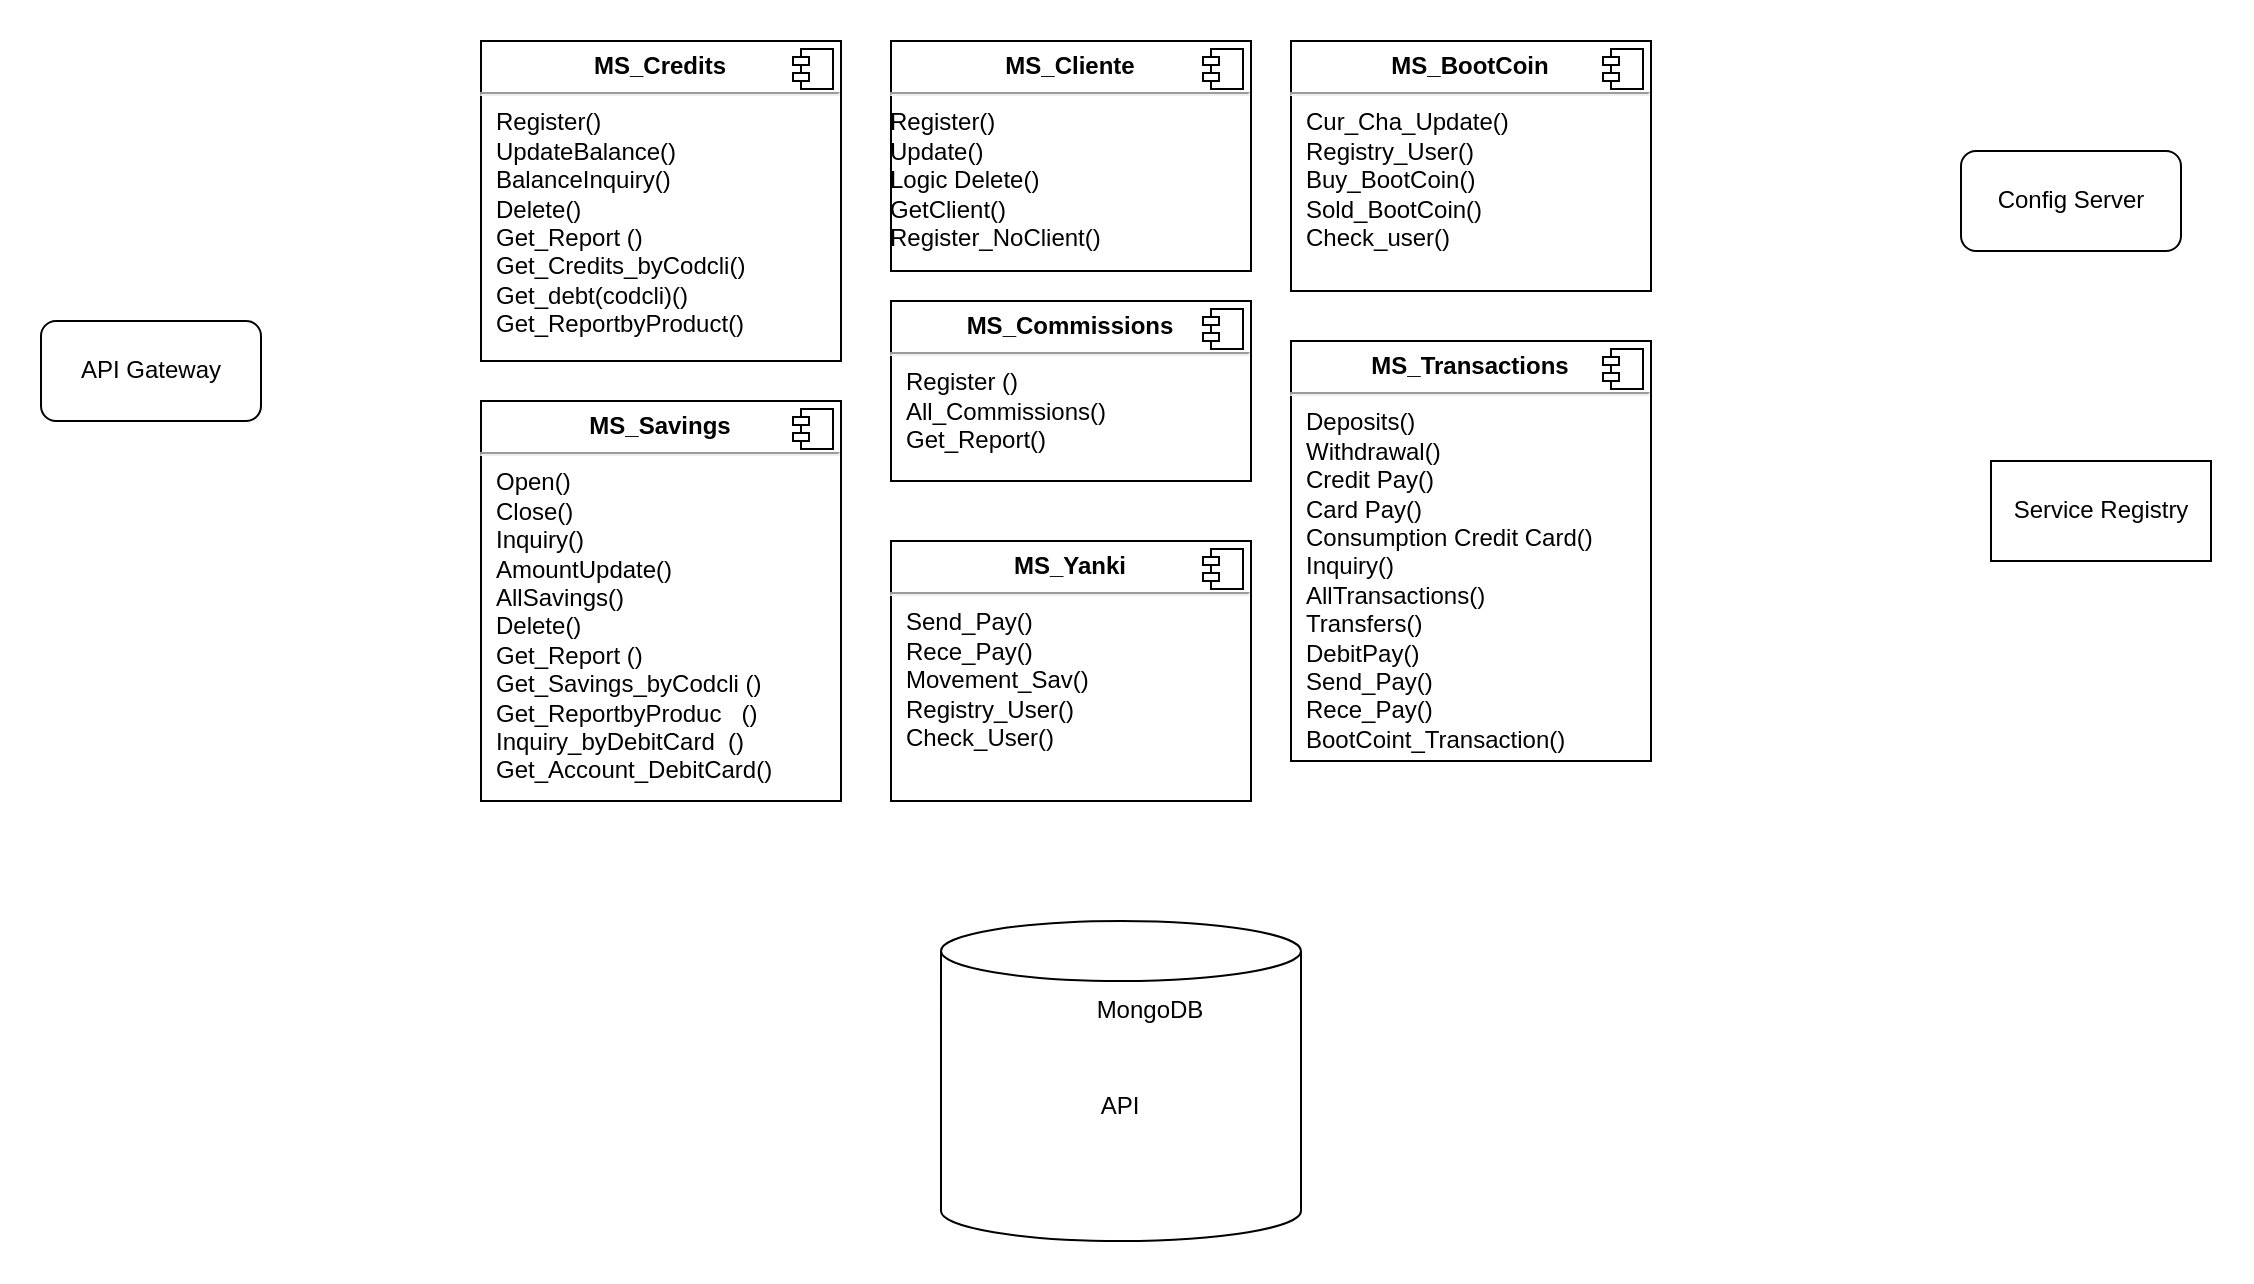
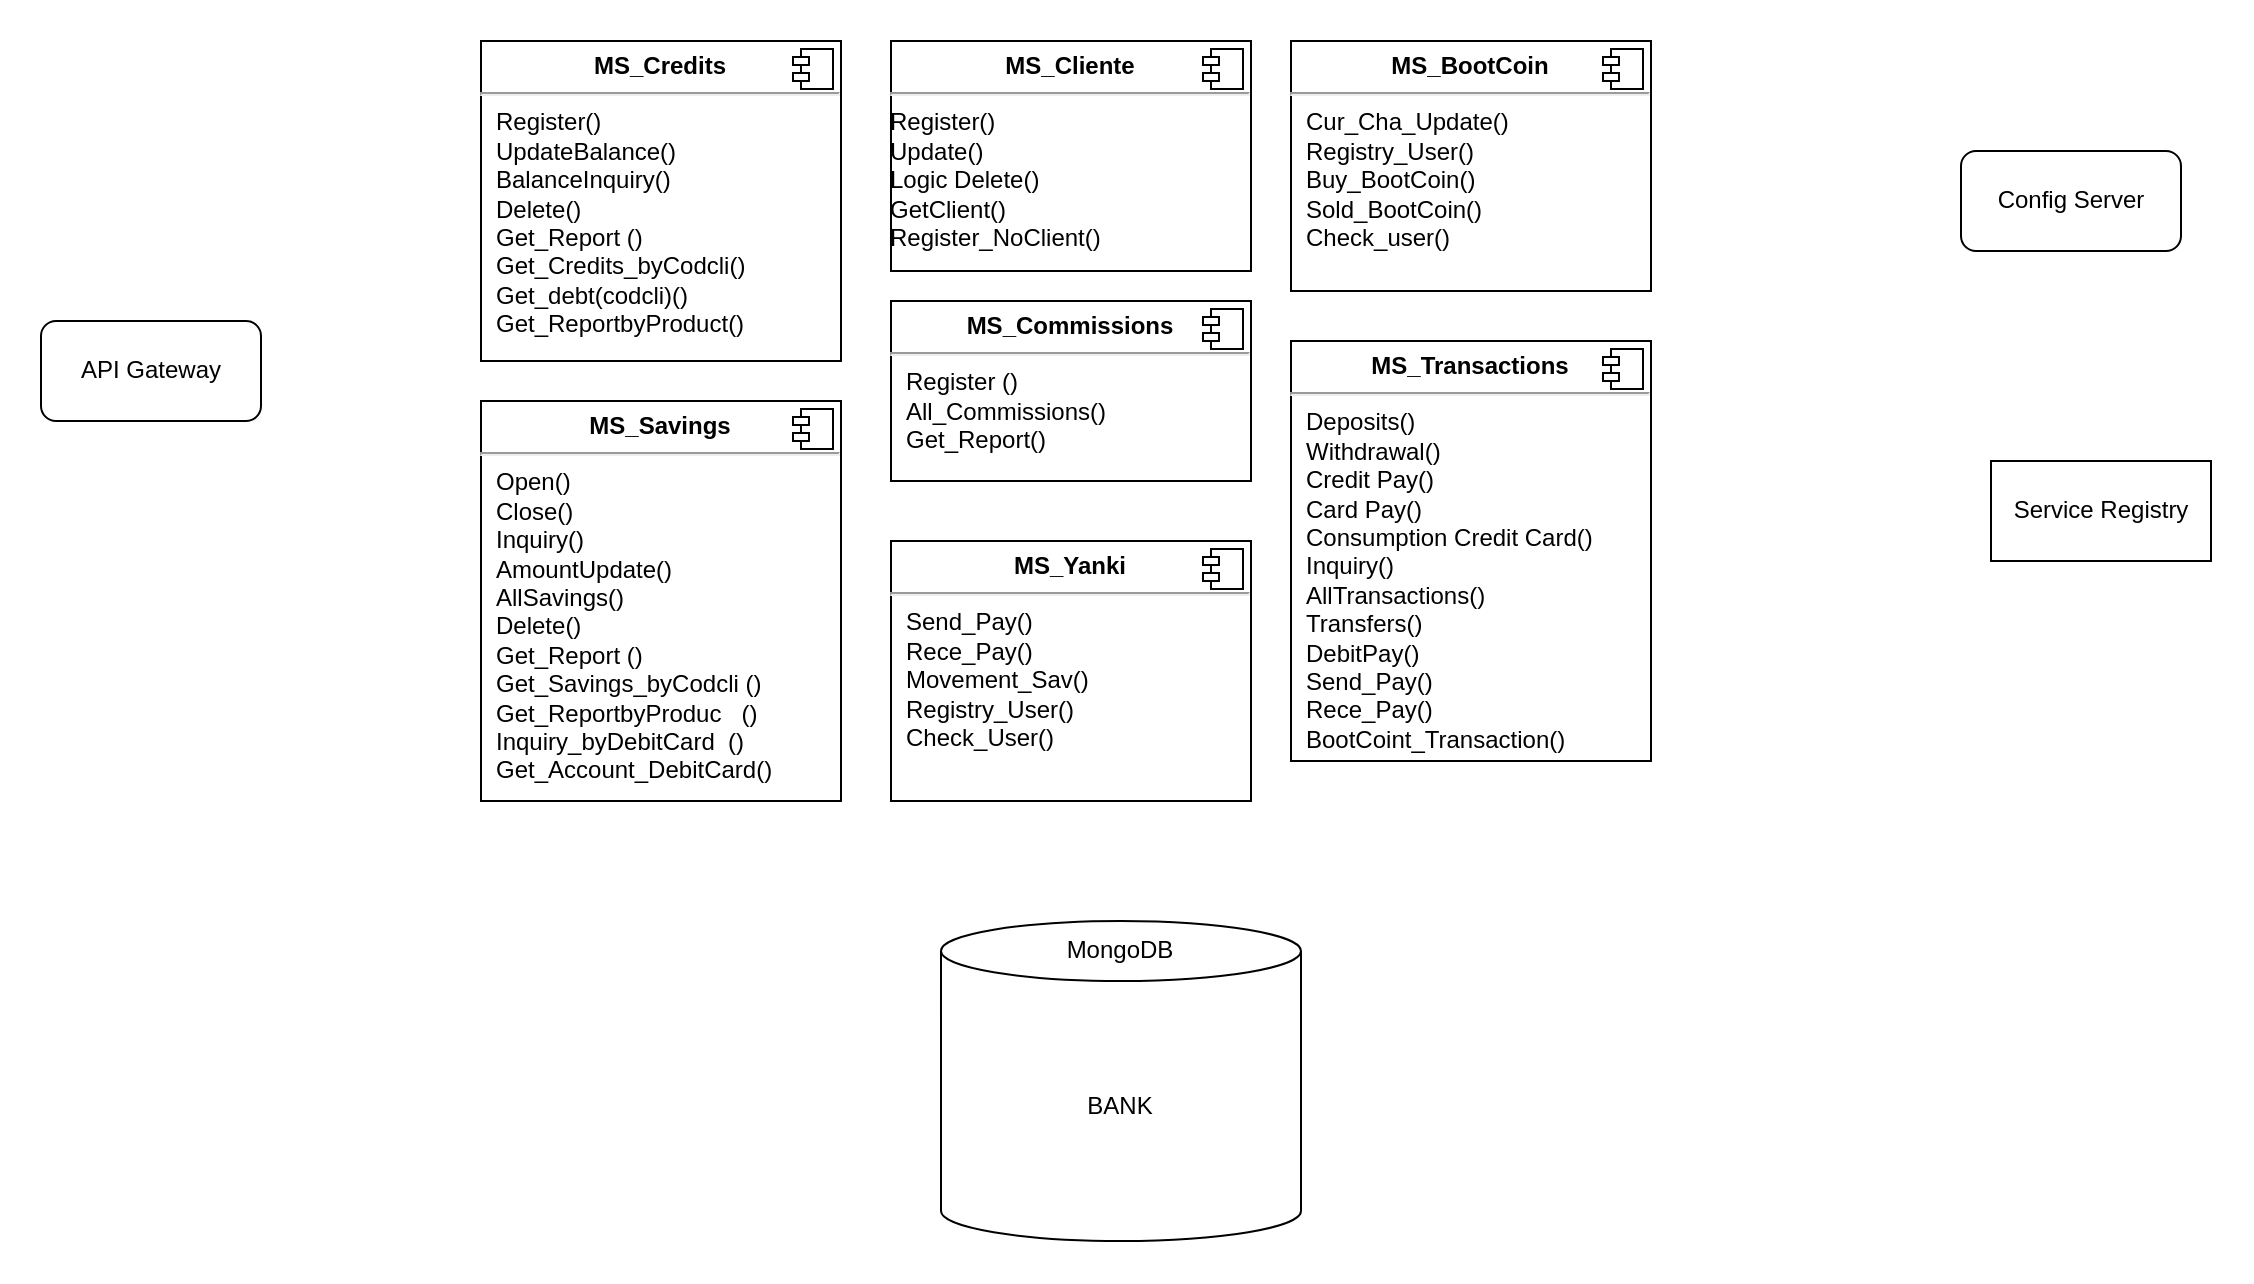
(1151, 1011) -> (1121, 951)
(1121, 1107) -> (1121, 1107)
